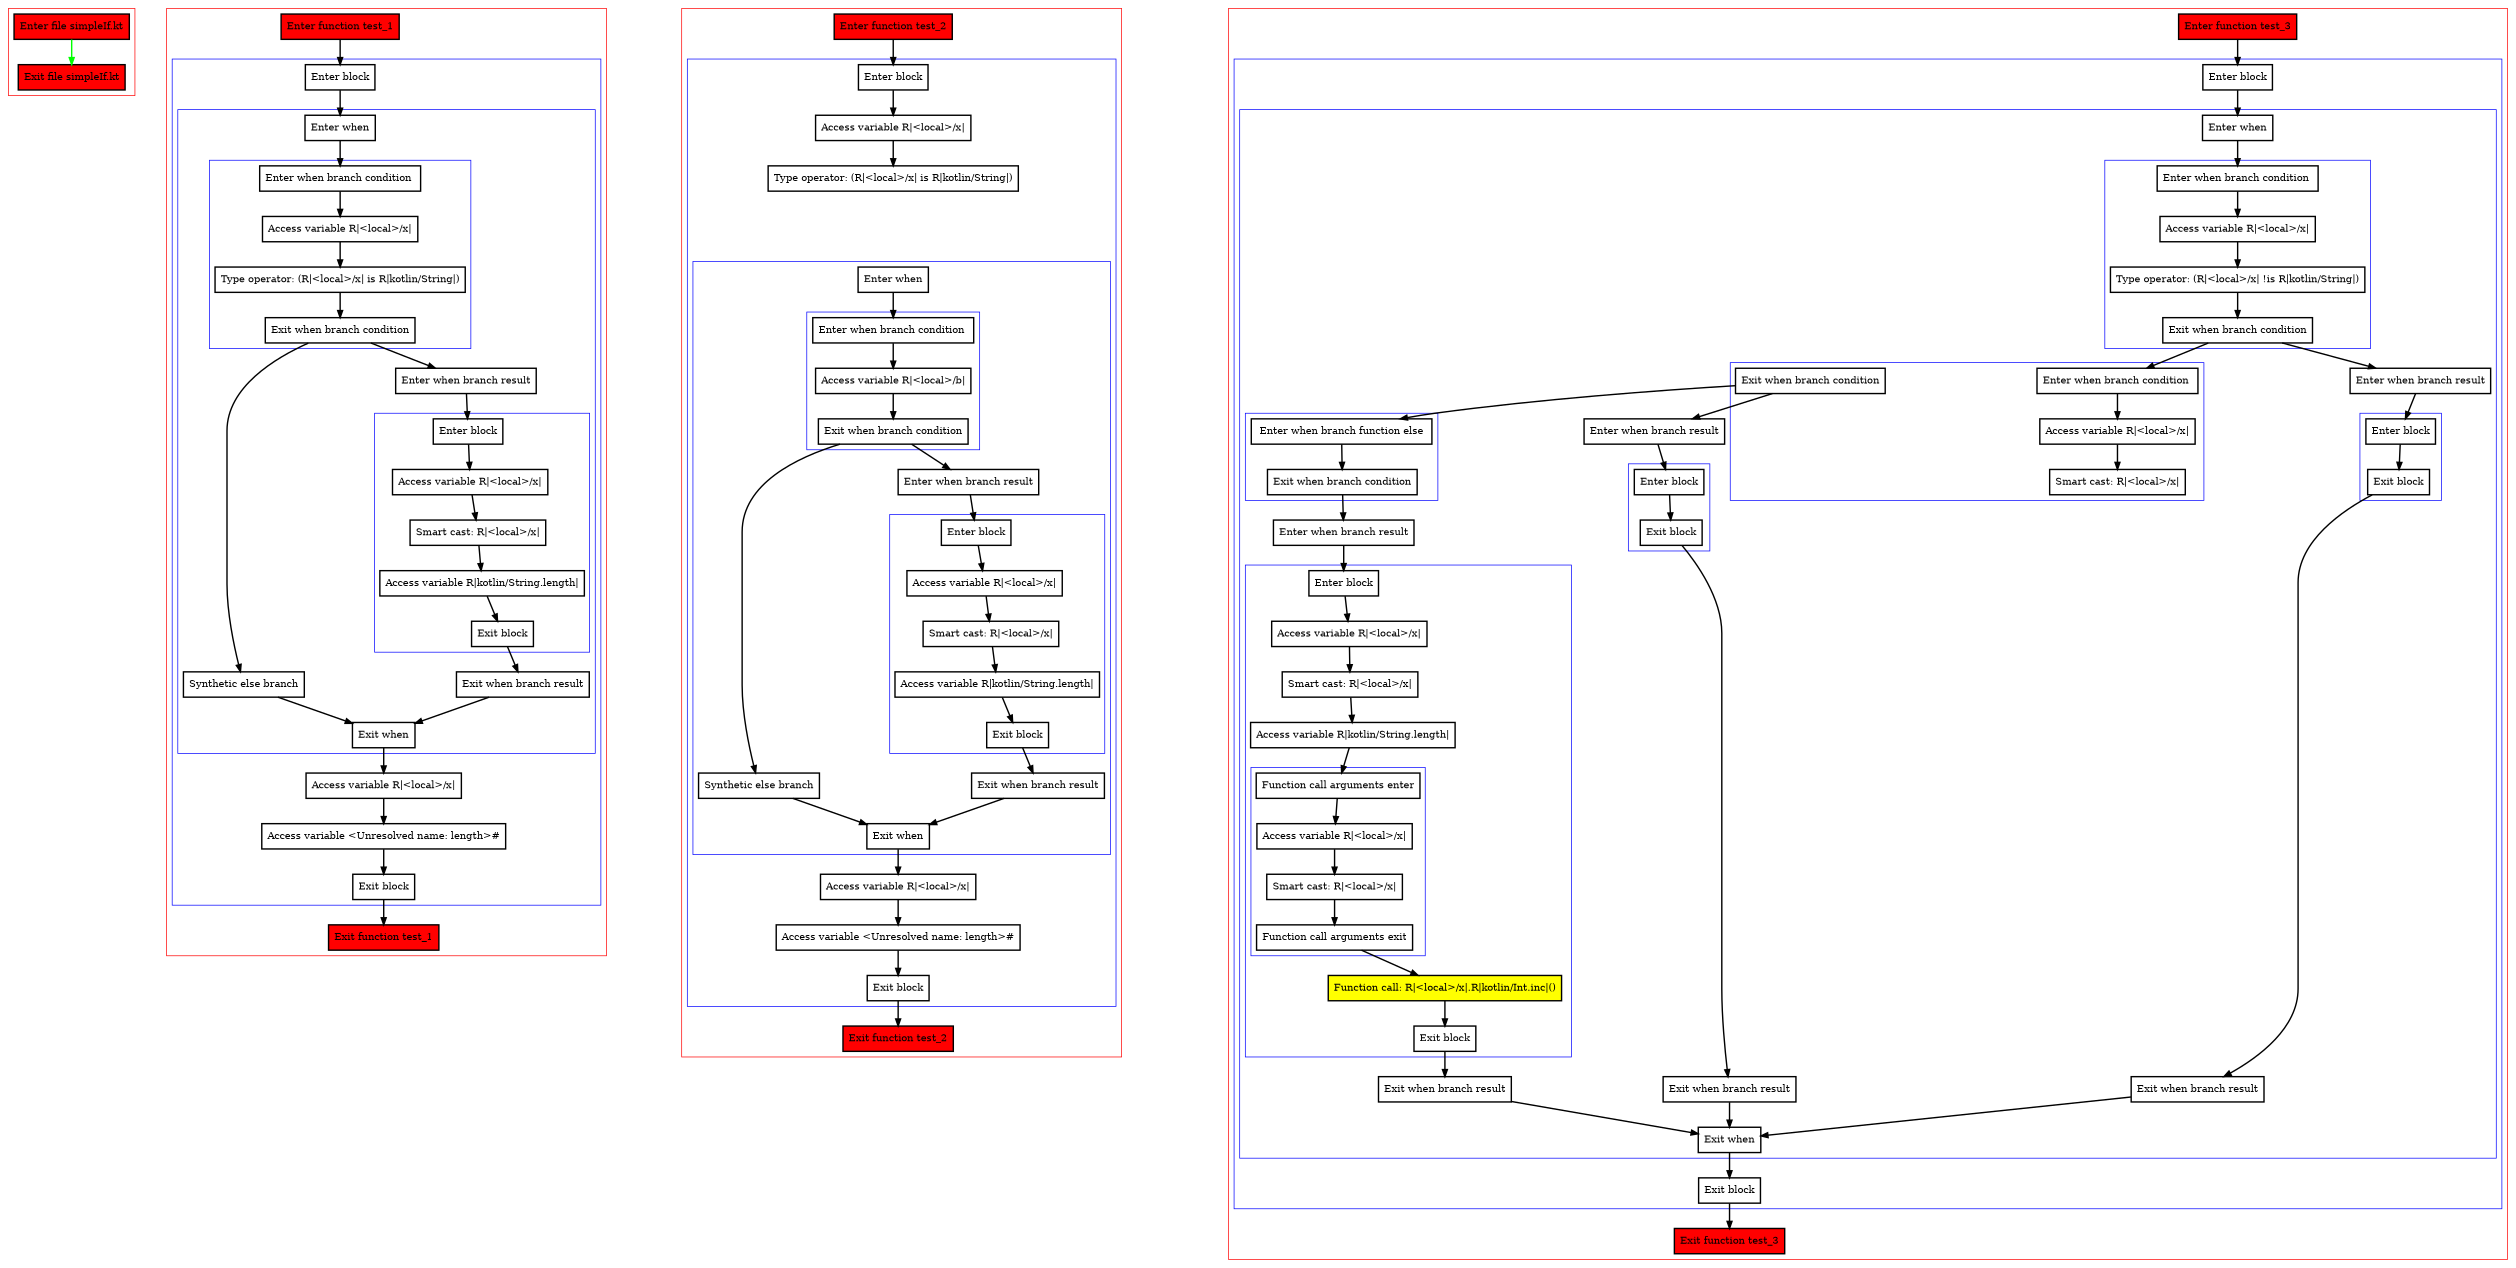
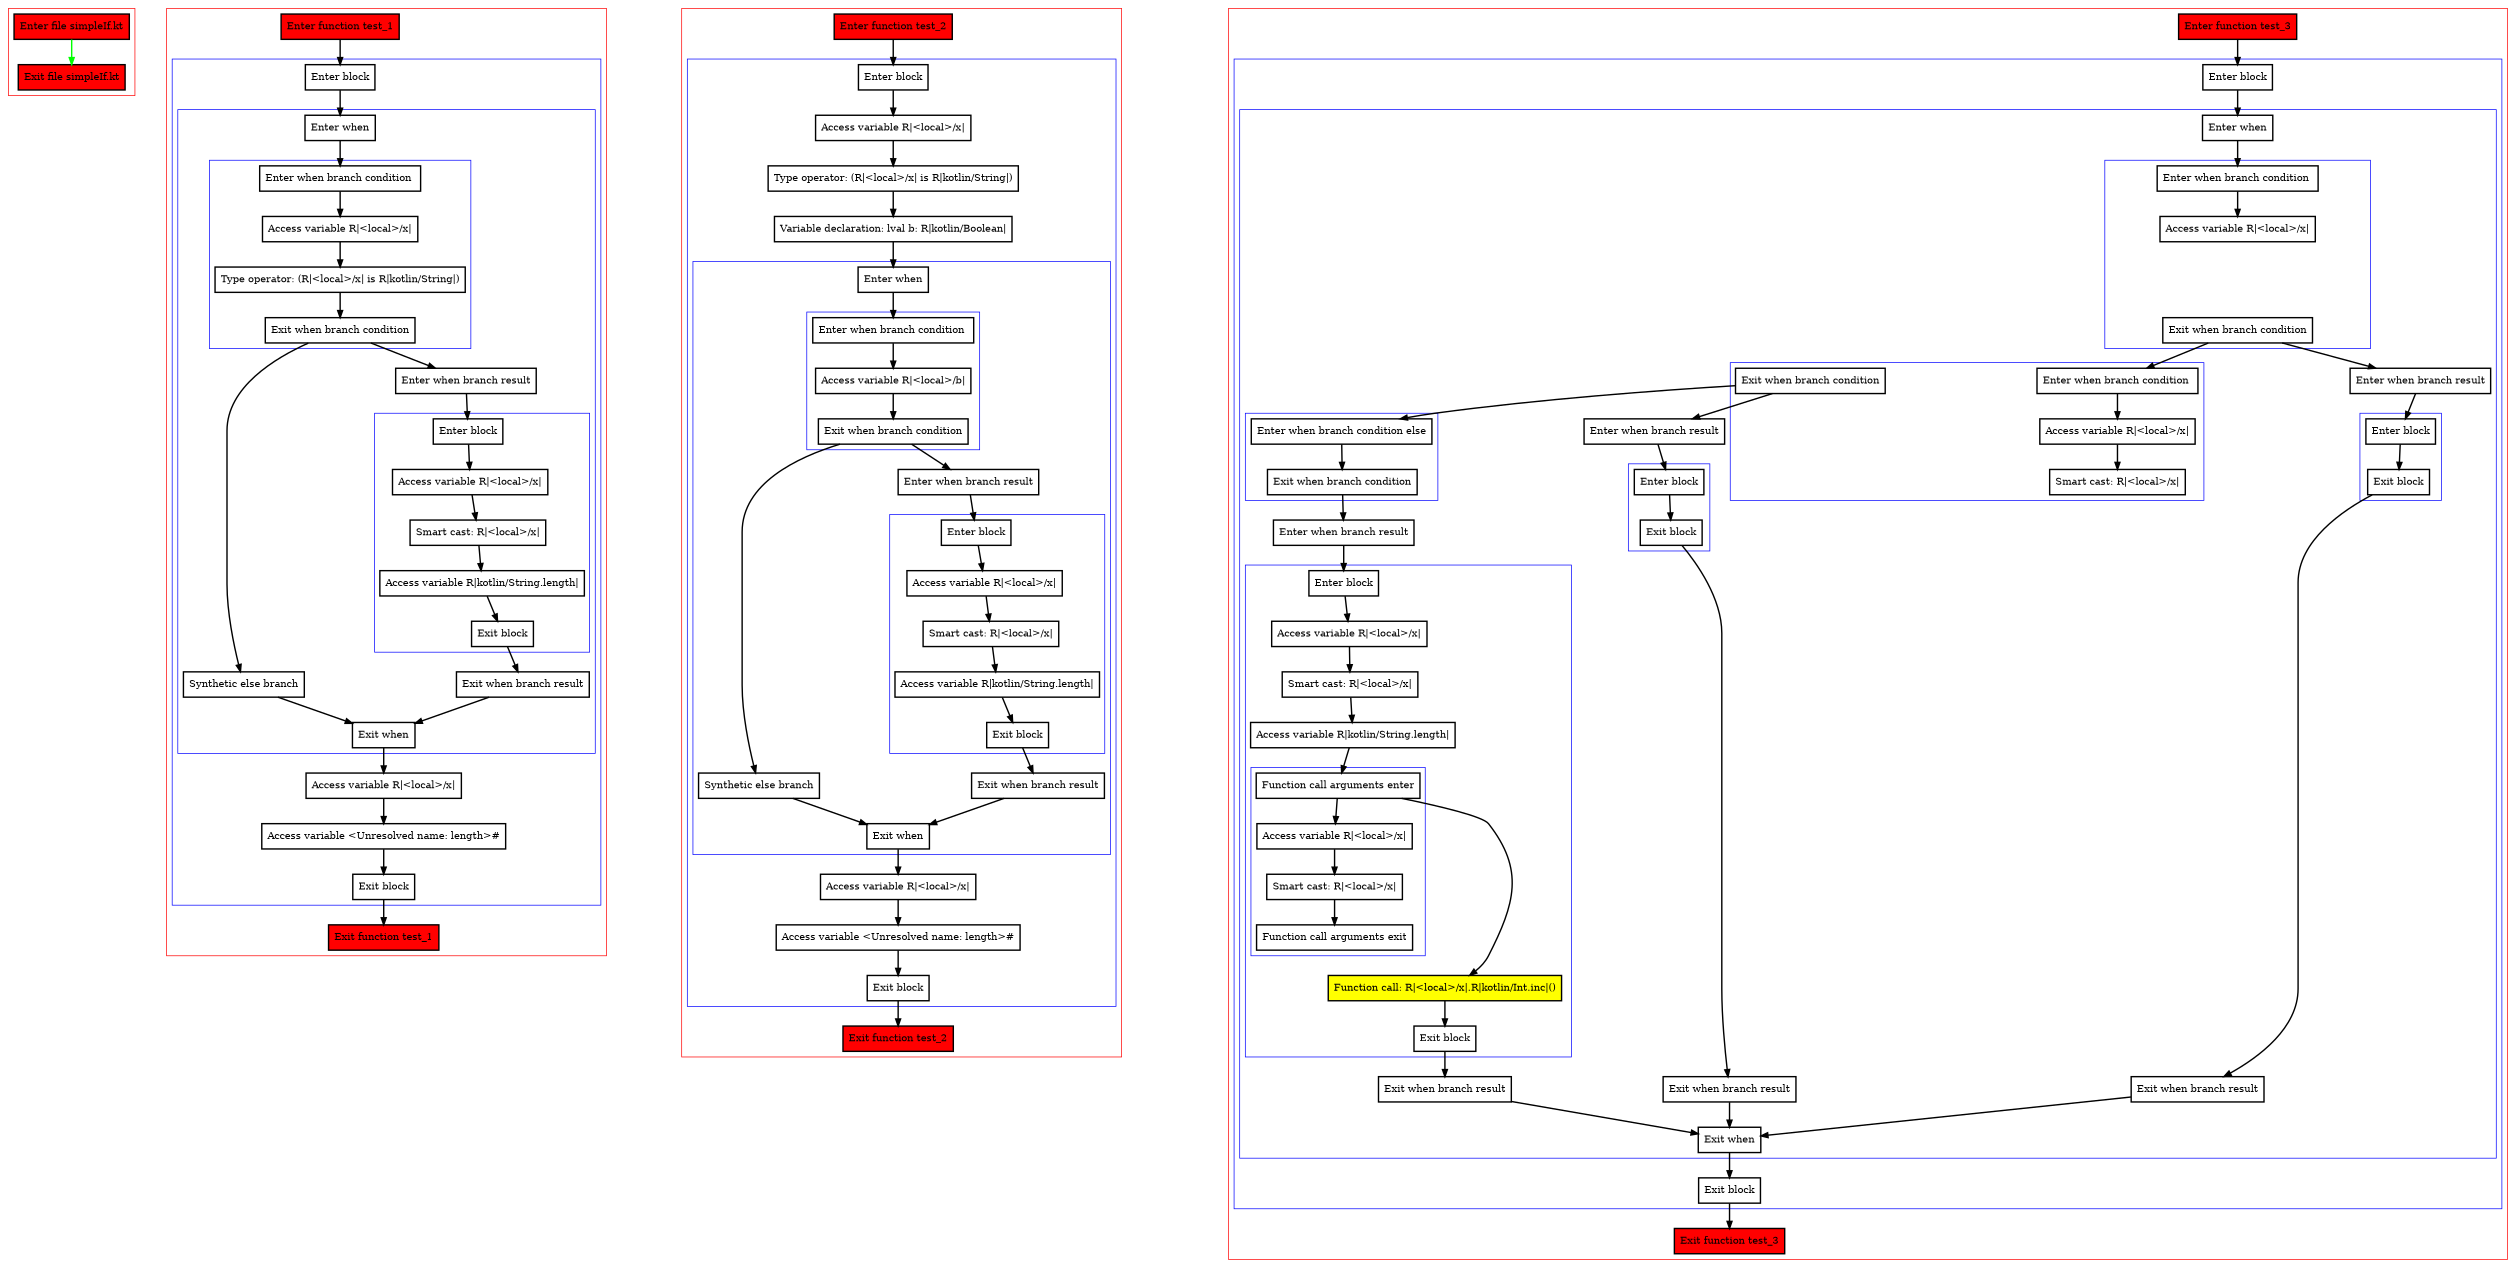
none -> (893, 229)
(2238, 280) -> none
(1342, 432) -> (1342, 432)
(1387, 961) -> (1507, 854)
